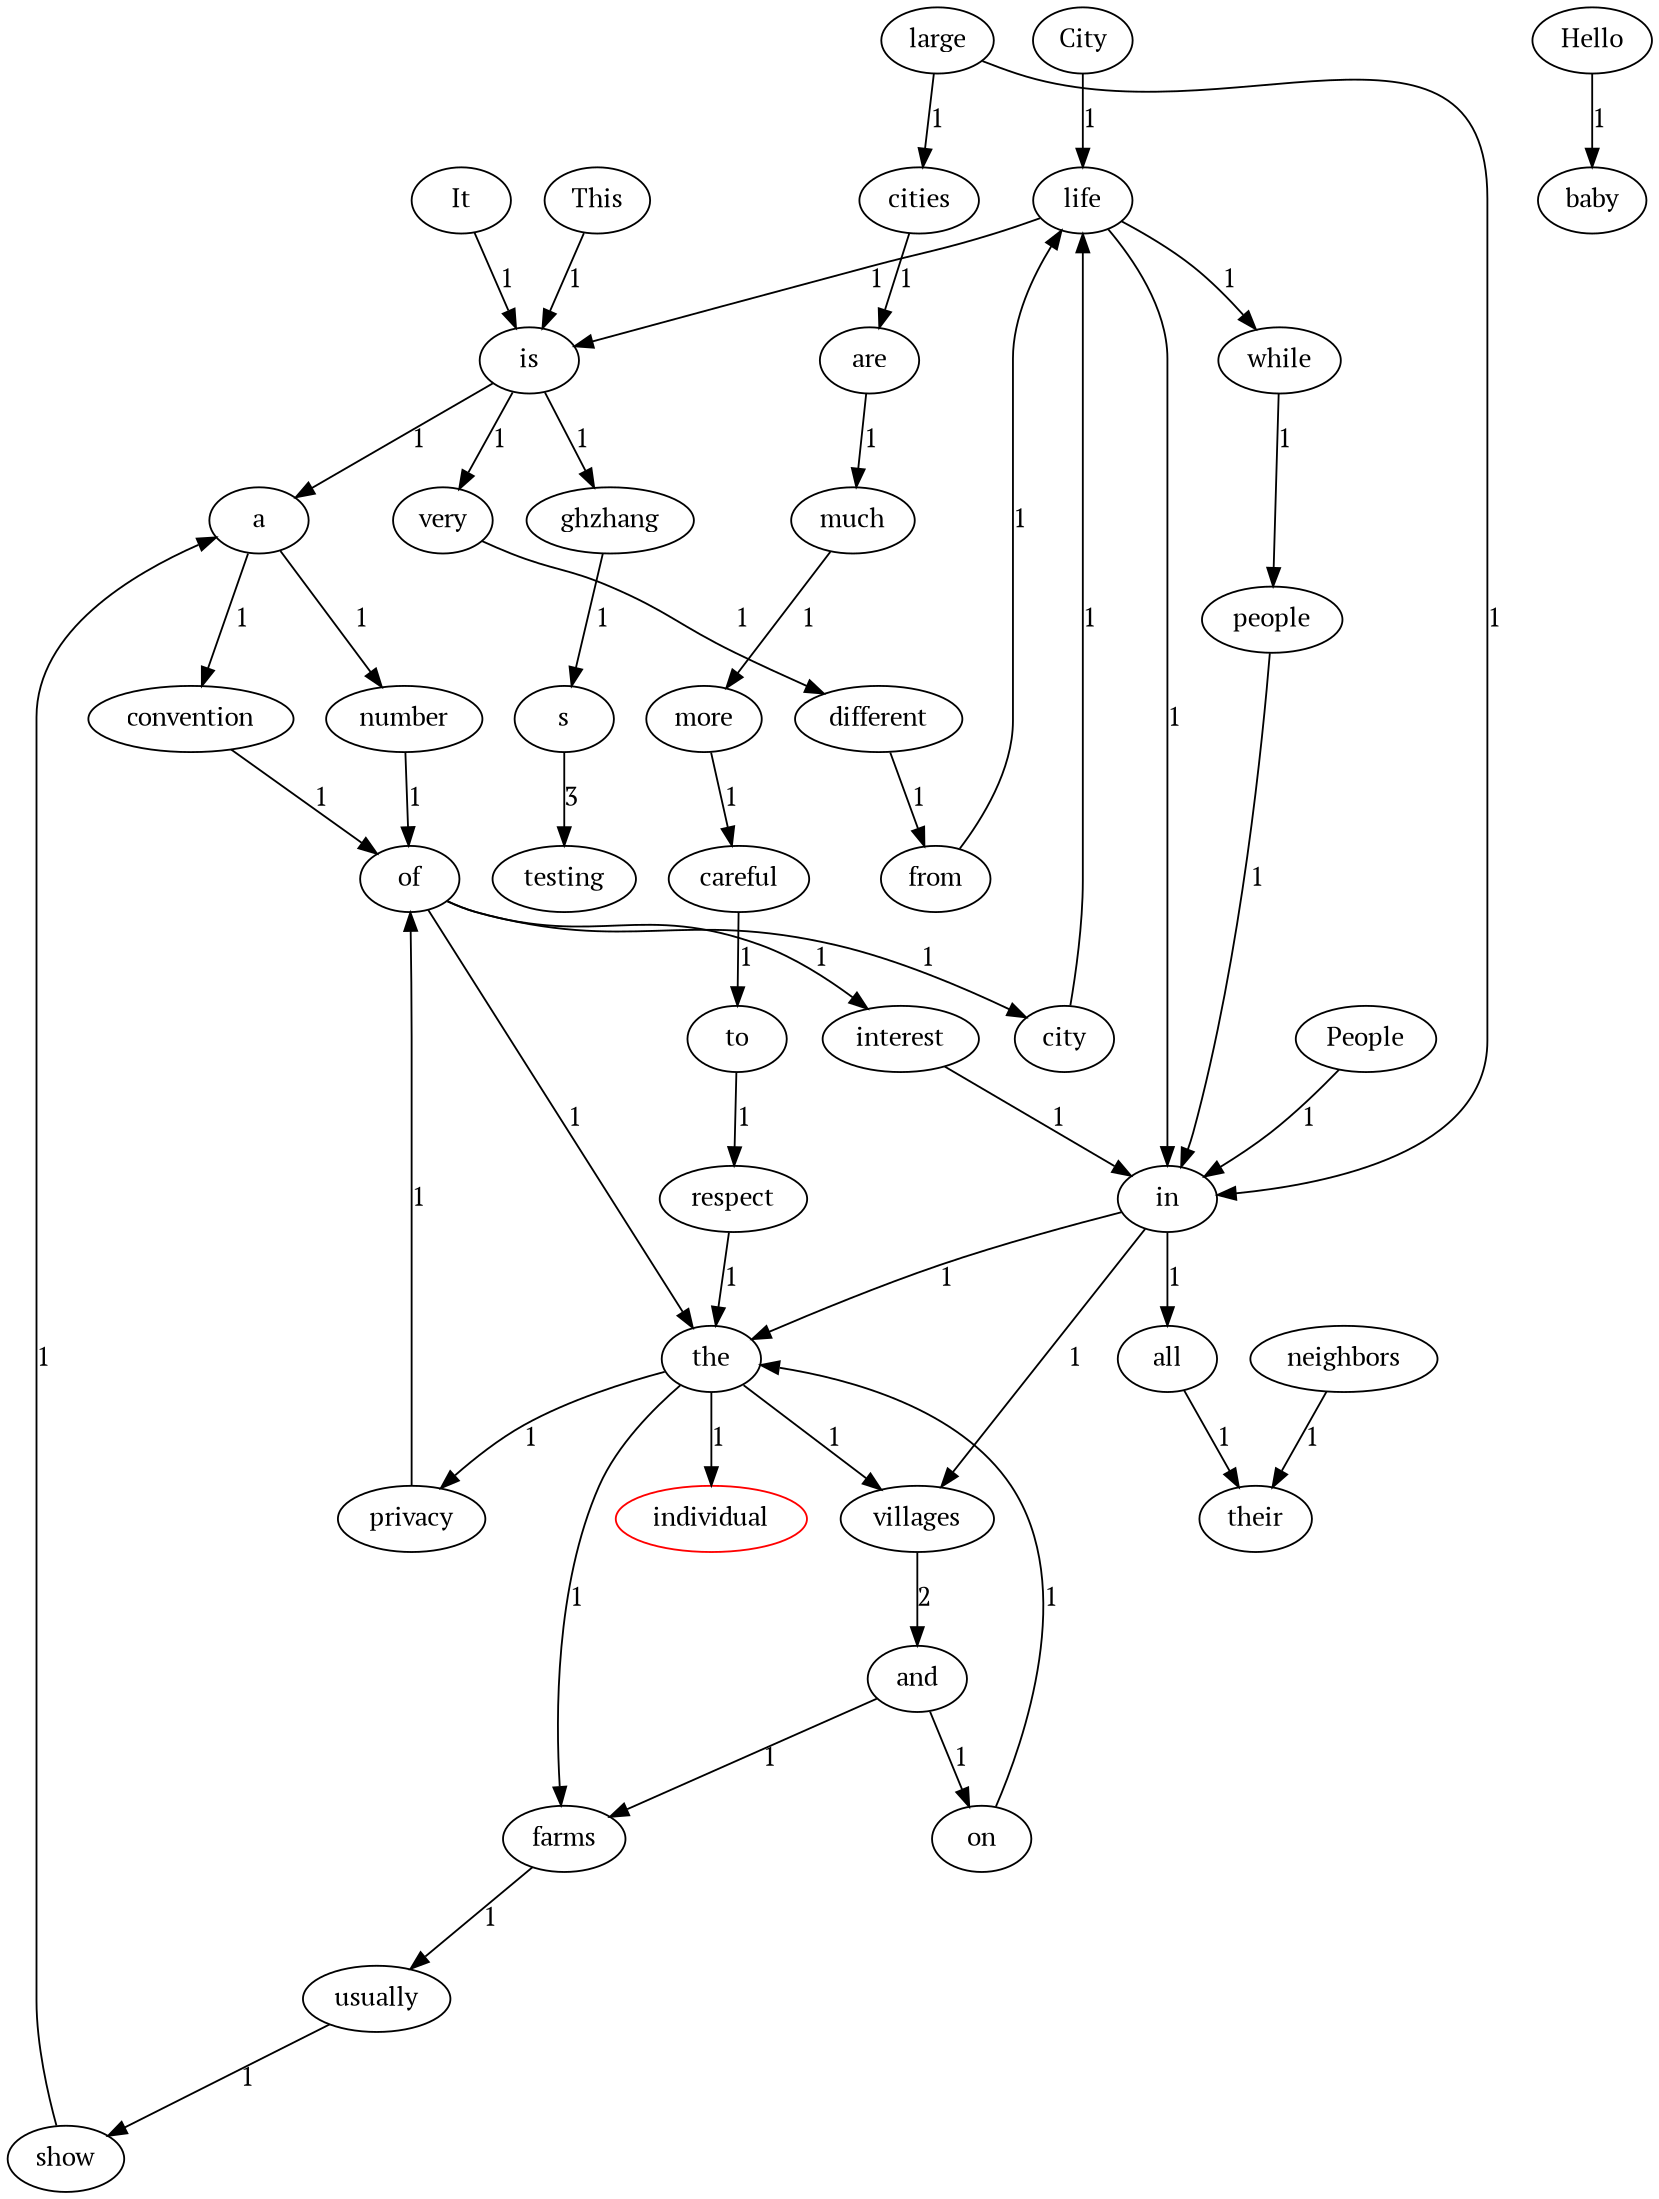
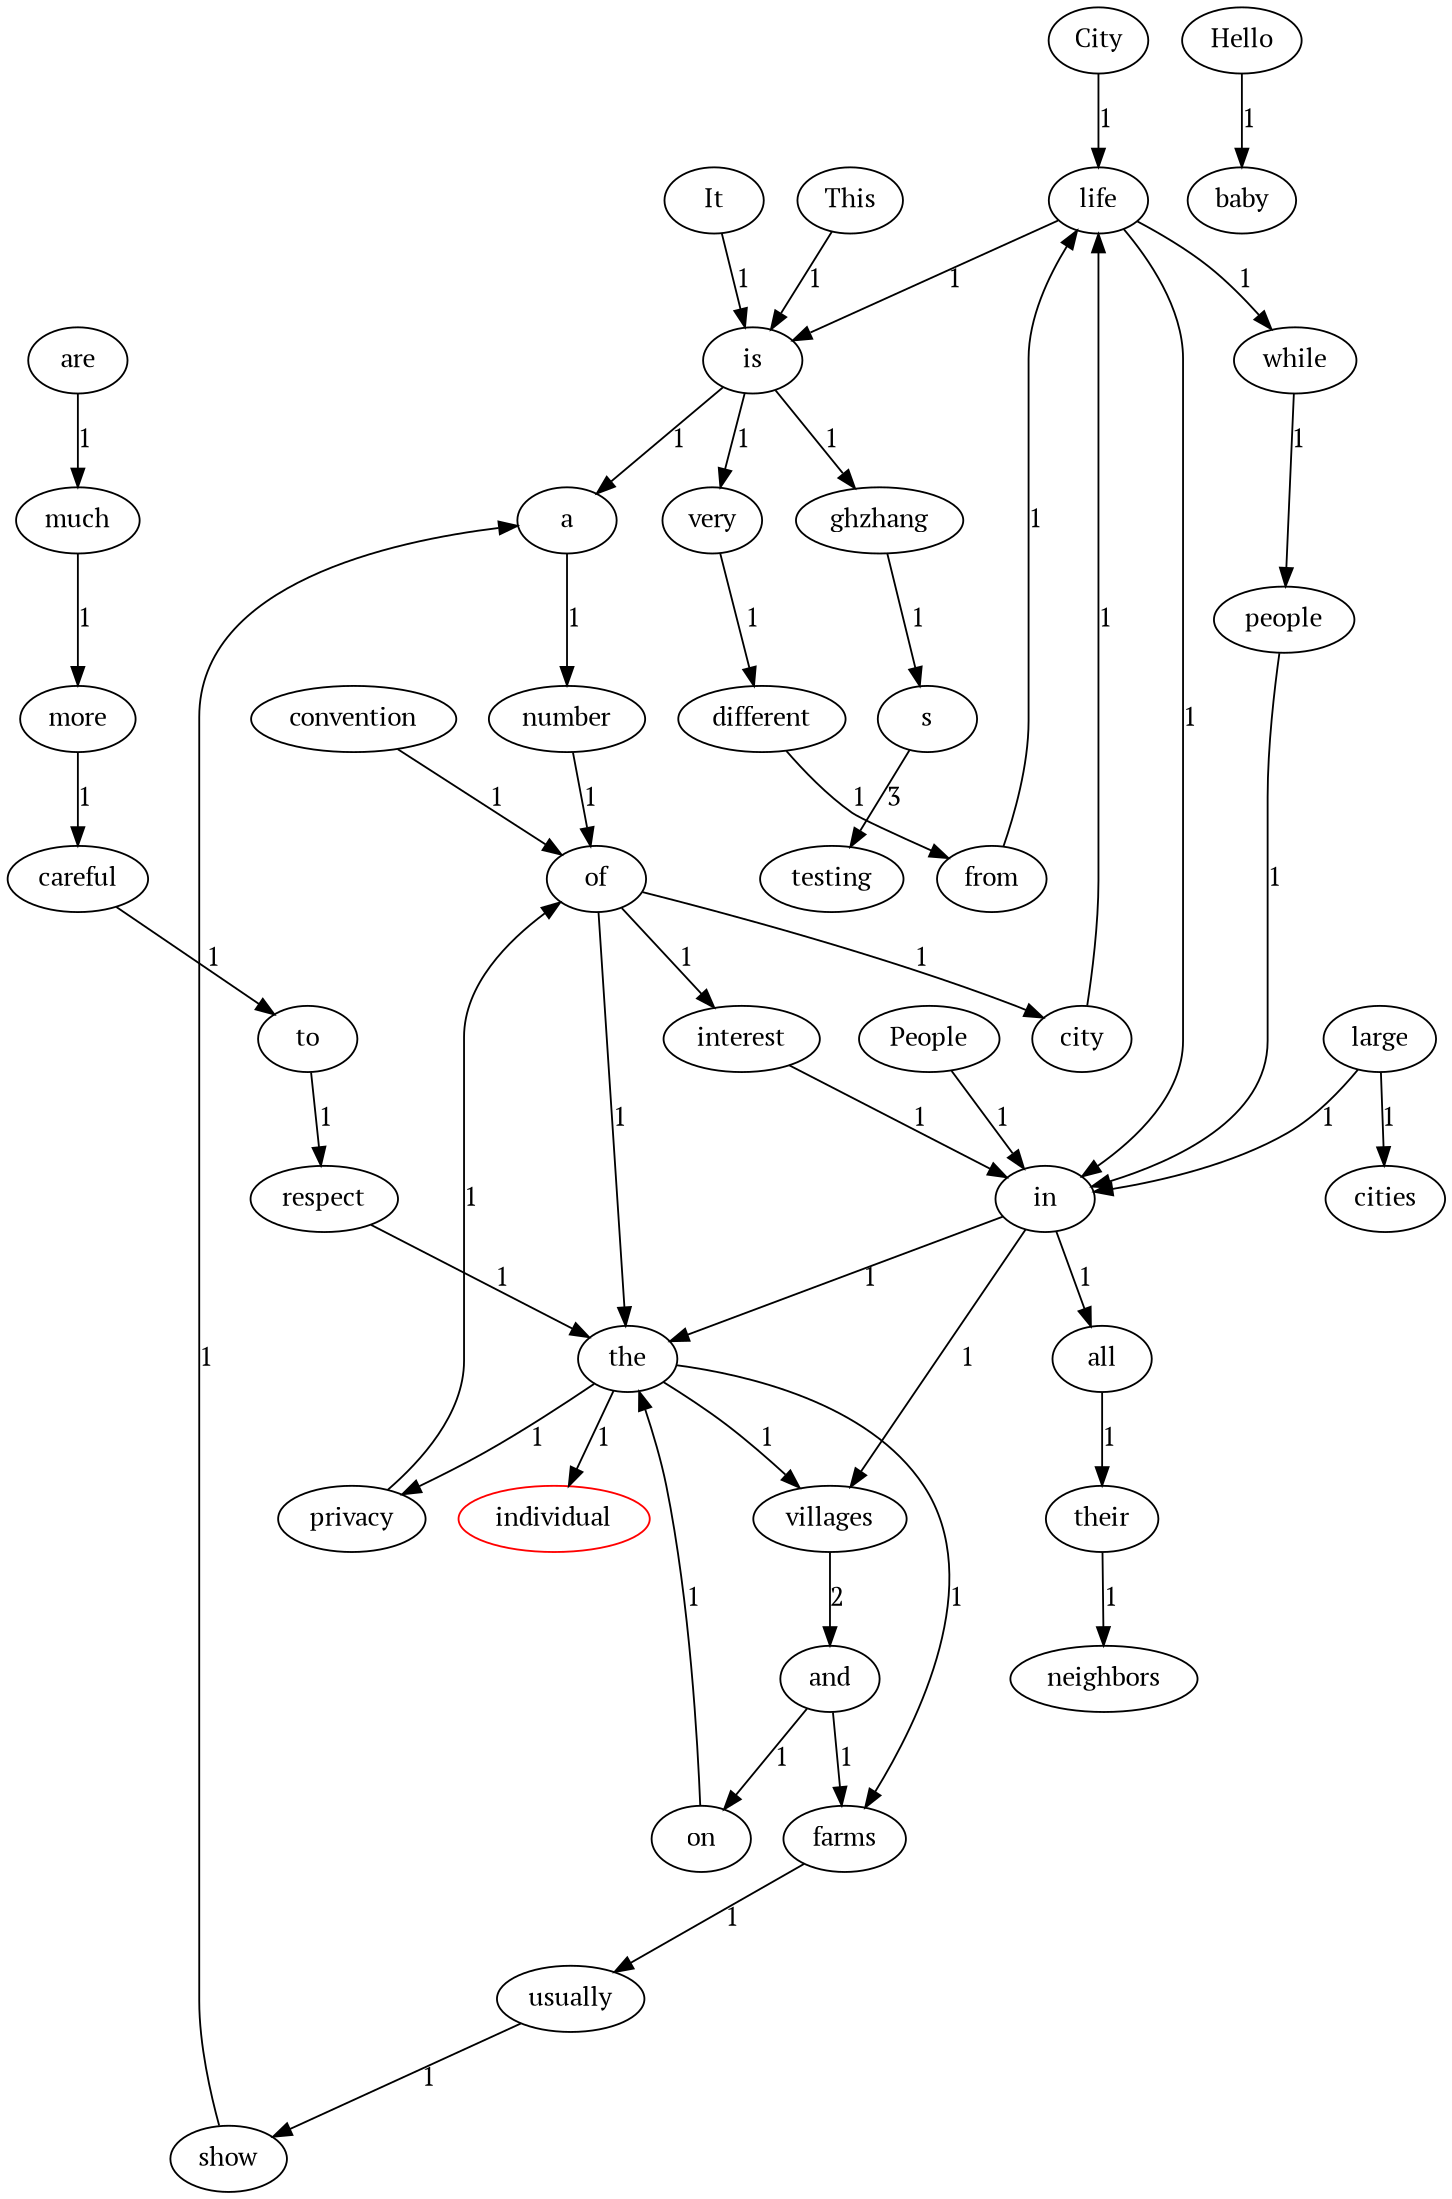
(897, 271) -> none
(228, 611) -> none
(1304, 1431) -> (1103, 1590)
